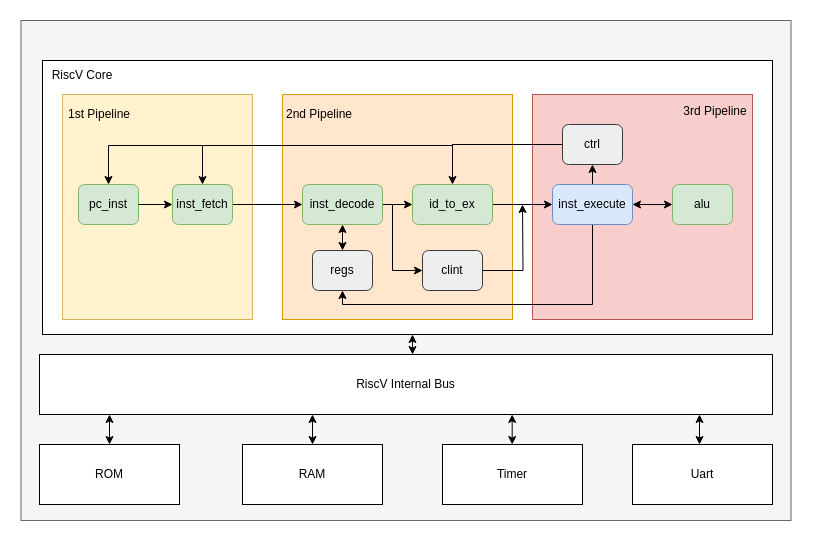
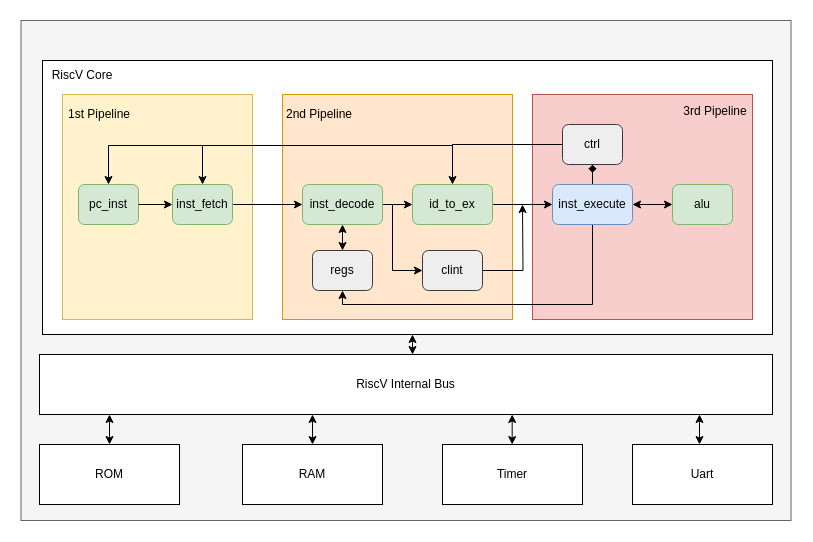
(593, 172) -> (593, 173)
